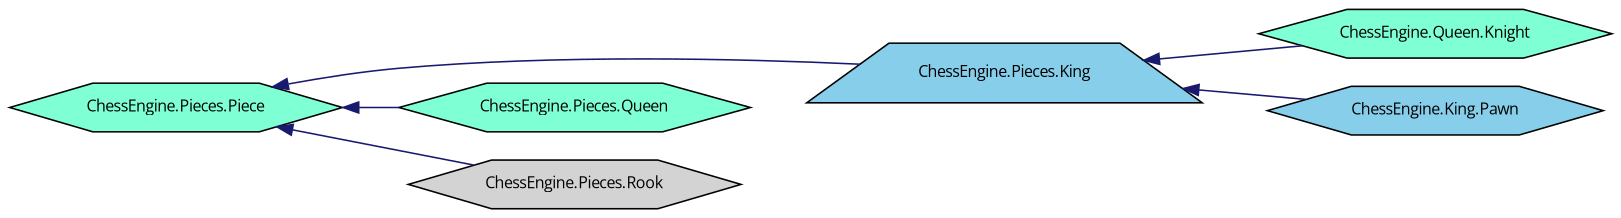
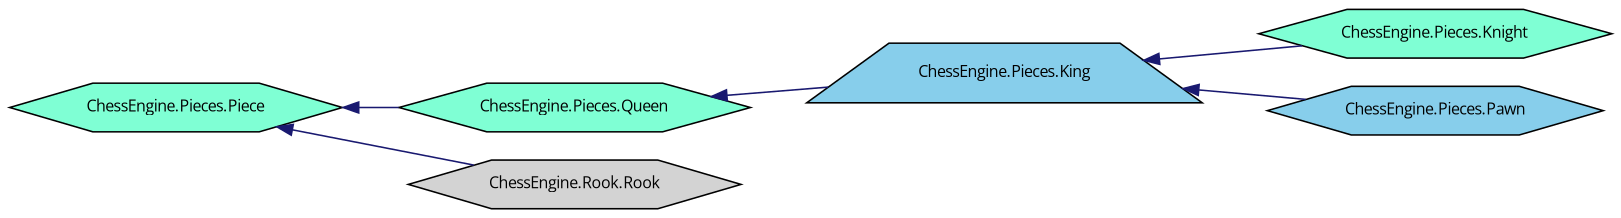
(1435, 34) -> (1435, 34)
(573, 60) -> (778, 91)
(1435, 111) -> (1435, 111)
(575, 184) -> (575, 184)
